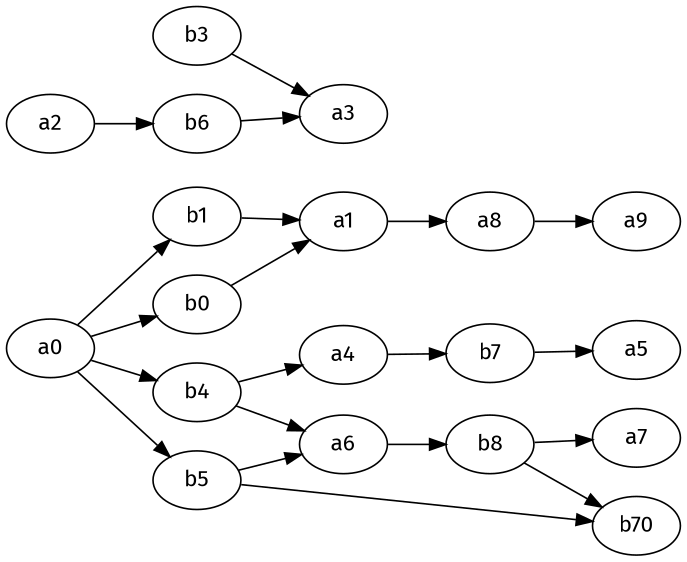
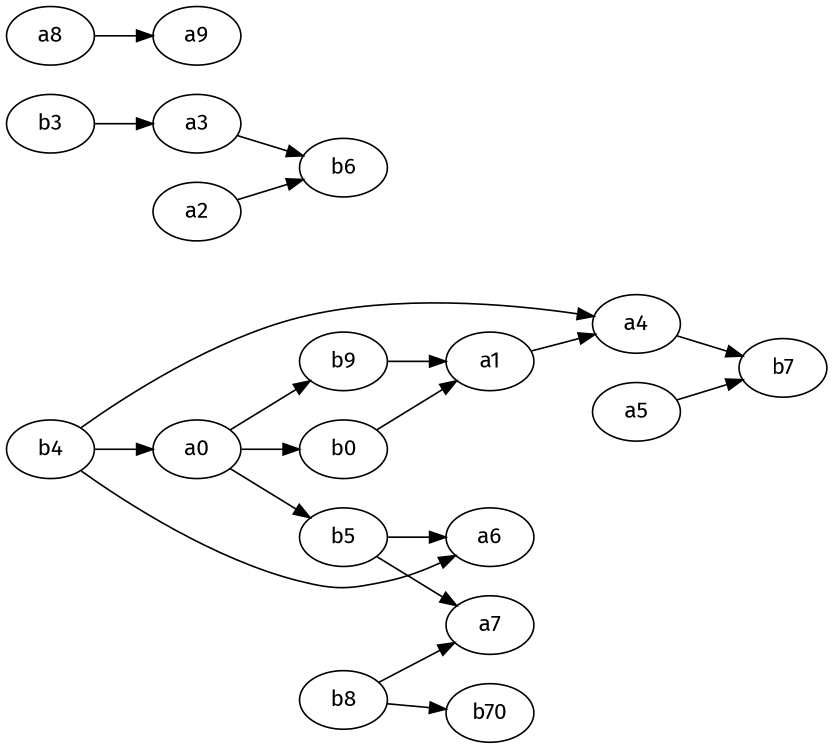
(262, 119) -> (263, 143)
(197, 216) -> (343, 361)
(409, 221) -> (555, 345)
(555, 352) -> (702, 392)
(116, 368) -> (116, 449)
(409, 444) -> none
(409, 502) -> (420, 583)
